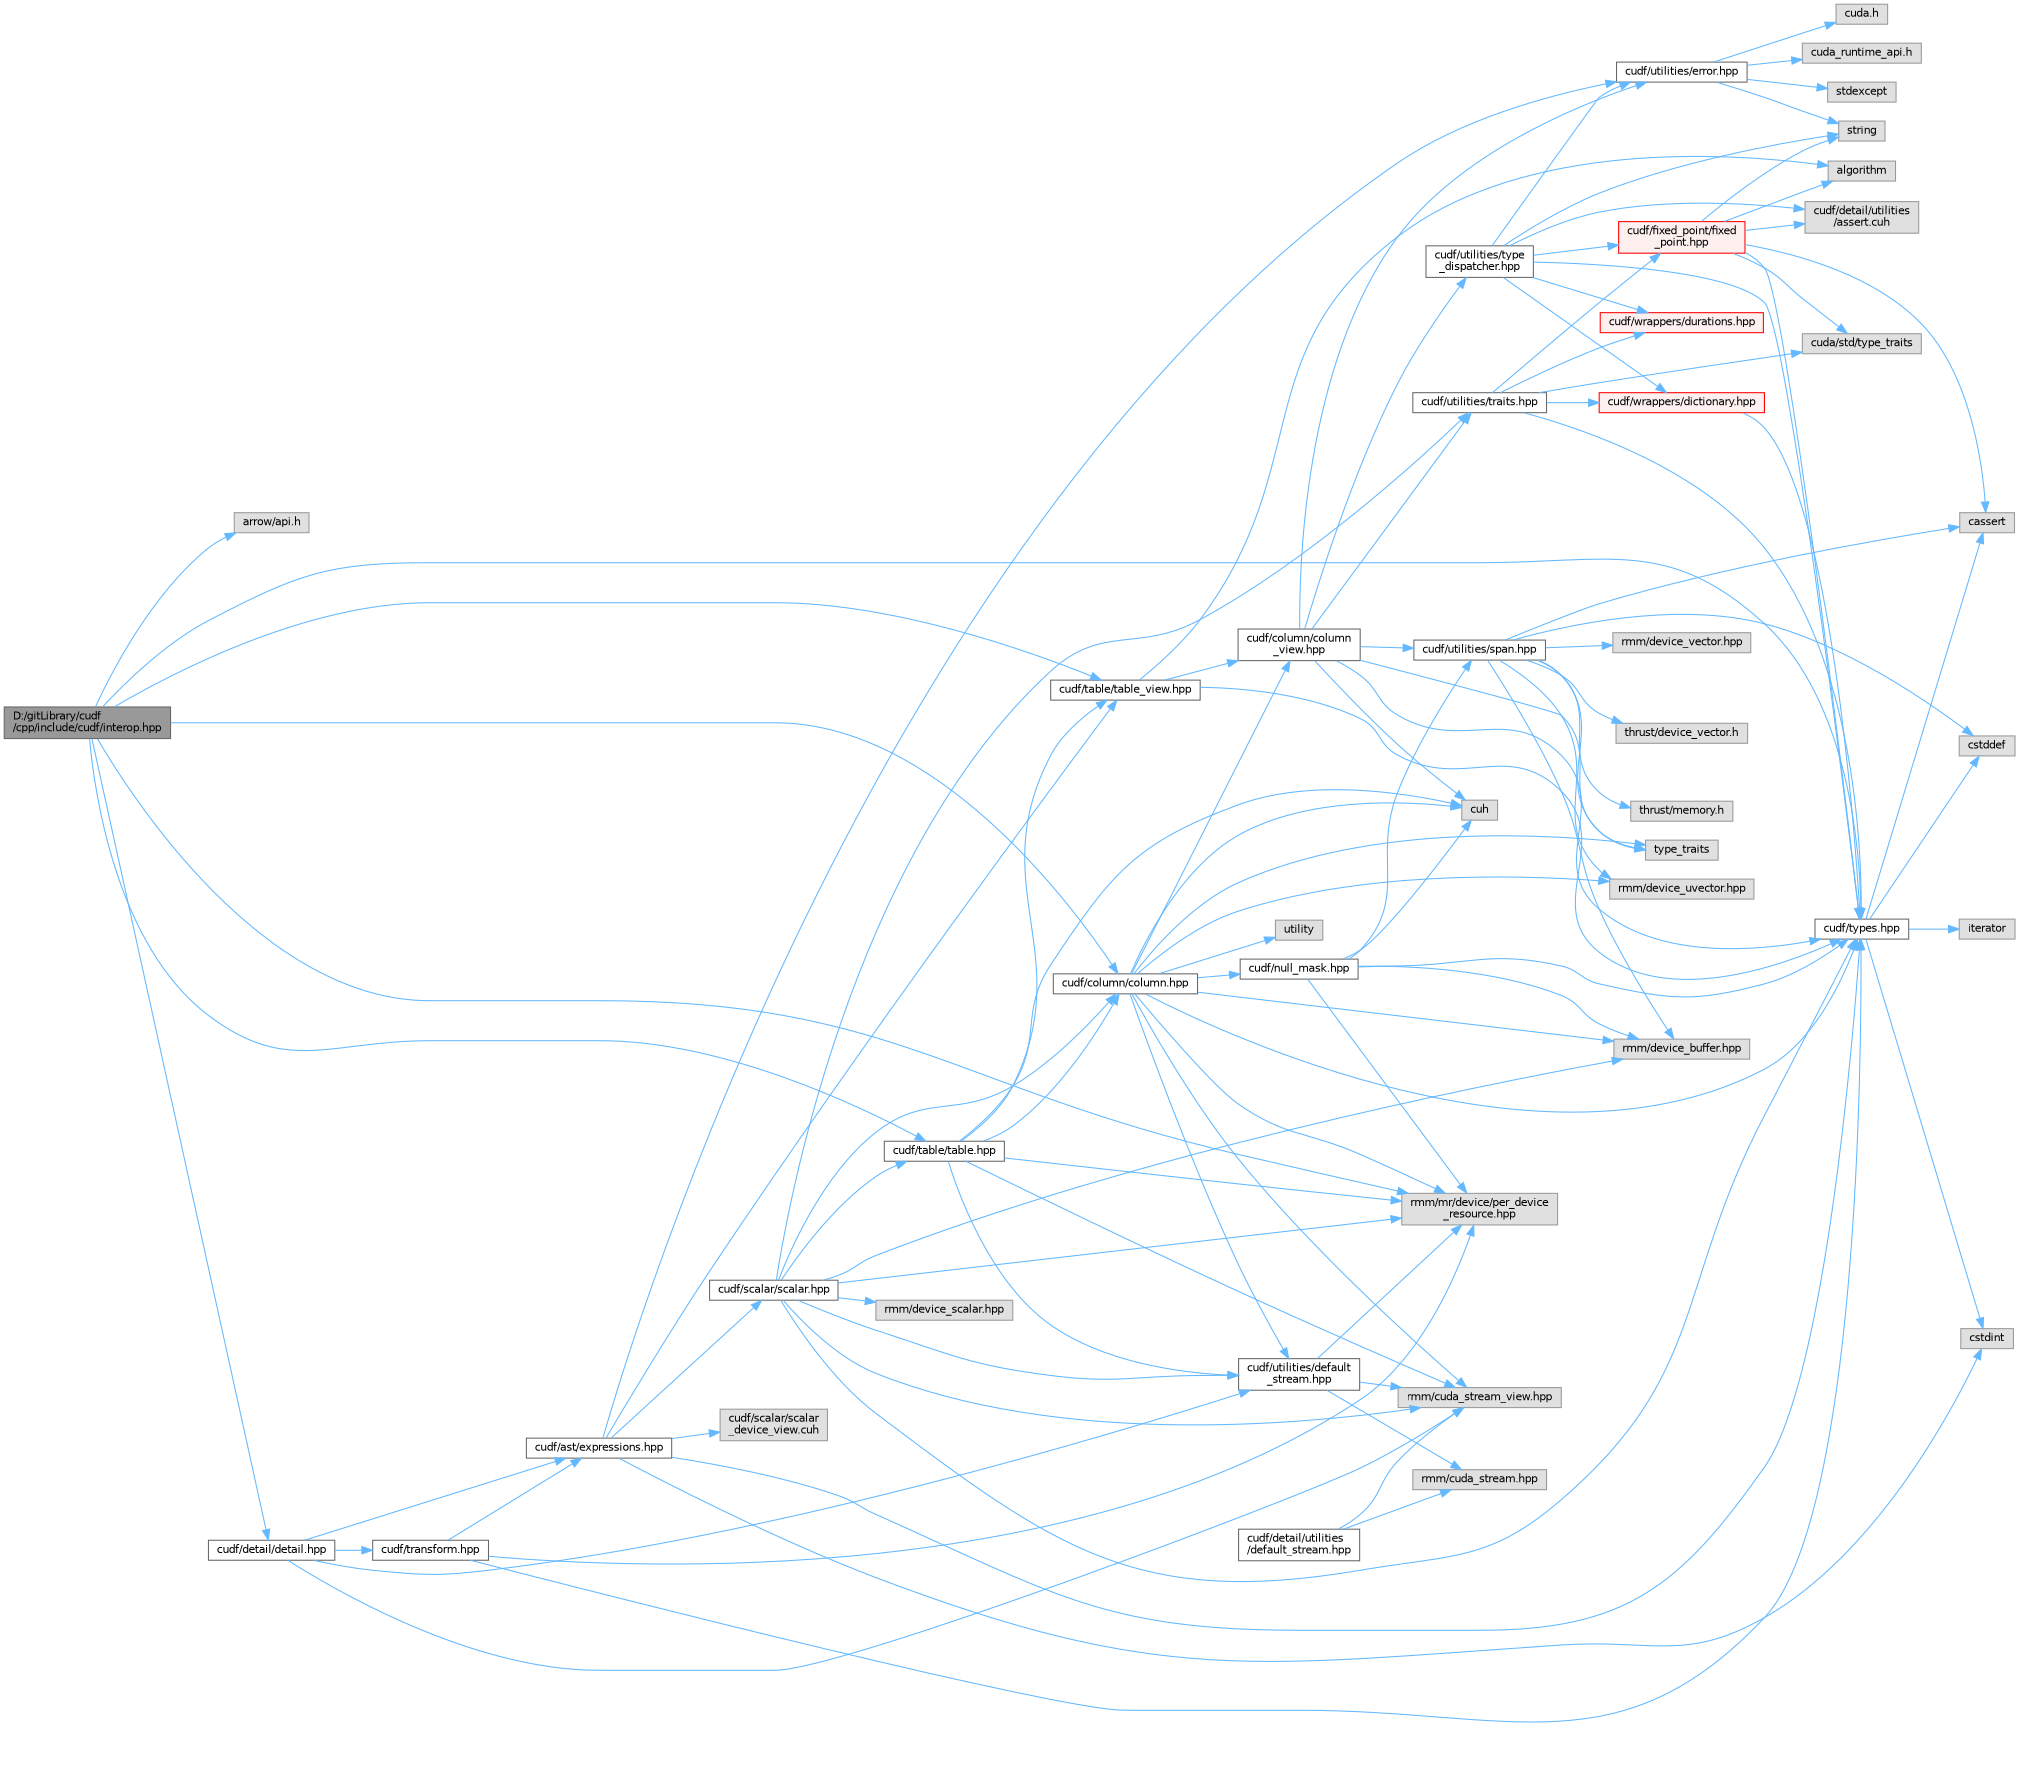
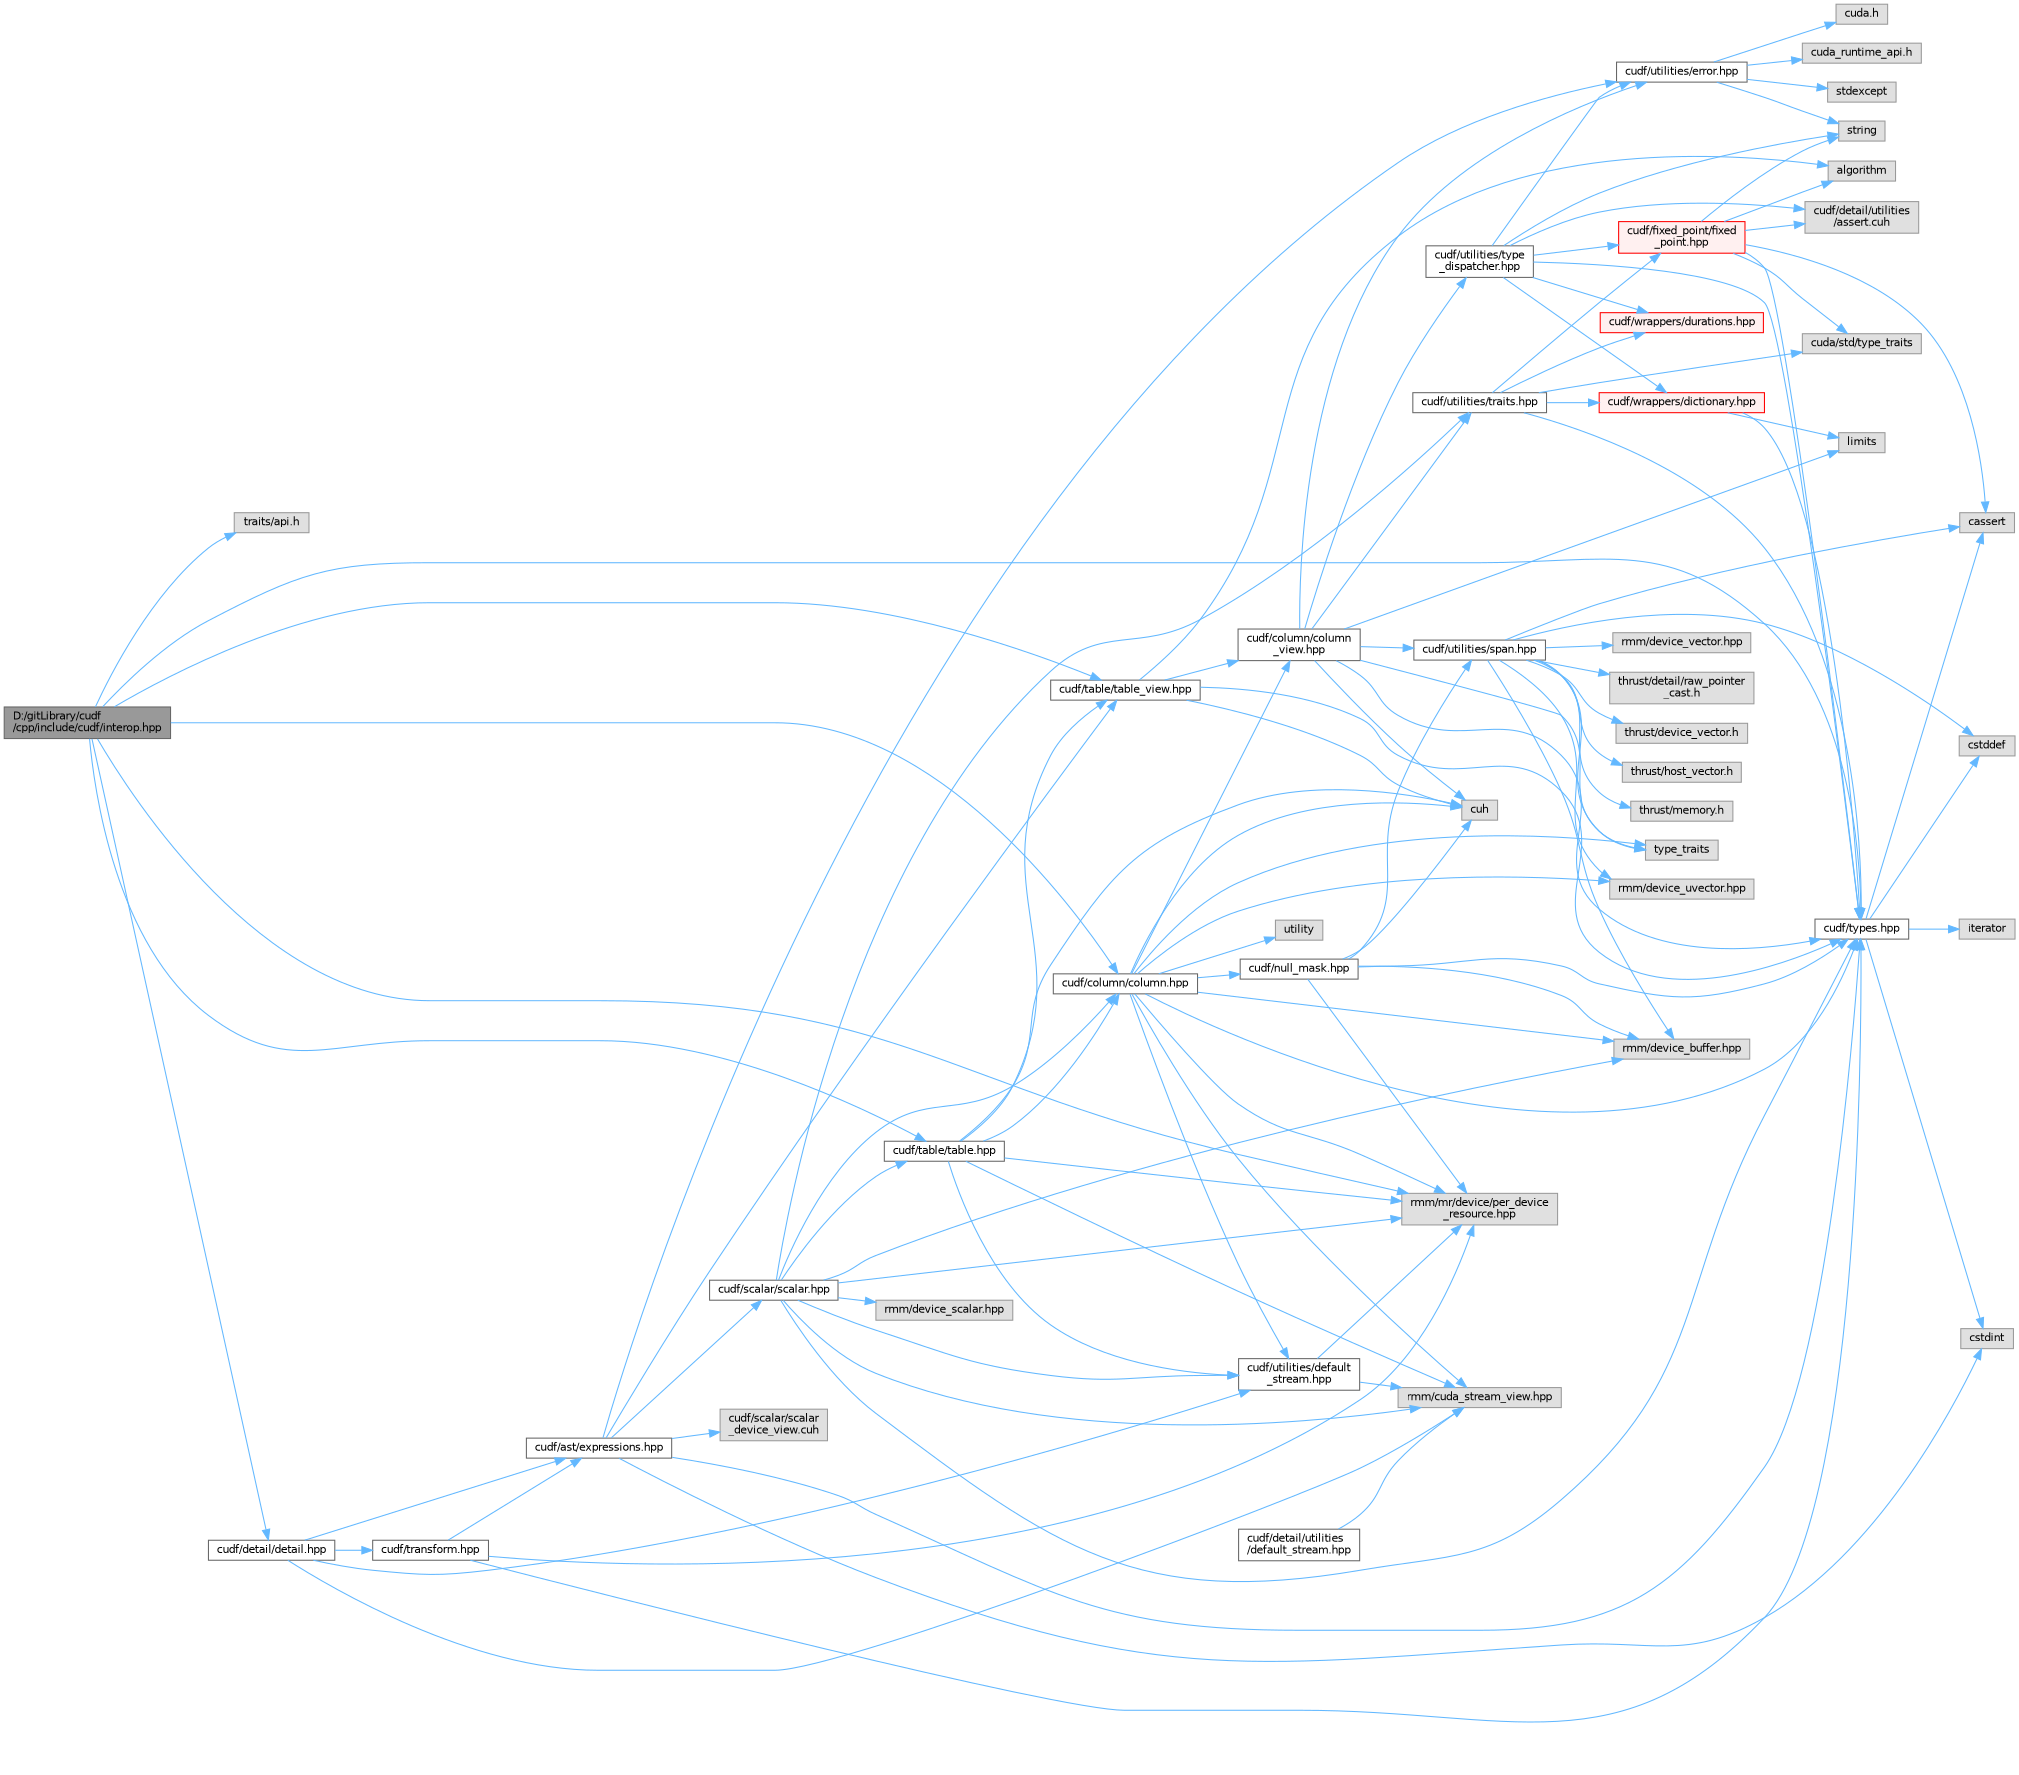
none -> (1862, 443)
(272, 523) -> (272, 523)
none -> (1682, 688)
none -> (1325, 740)
none -> (1682, 772)
(1480, 1480) -> none
